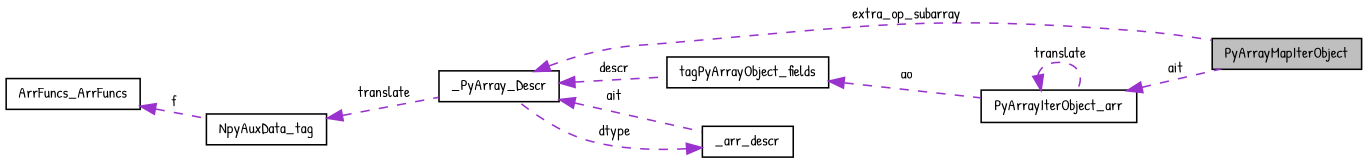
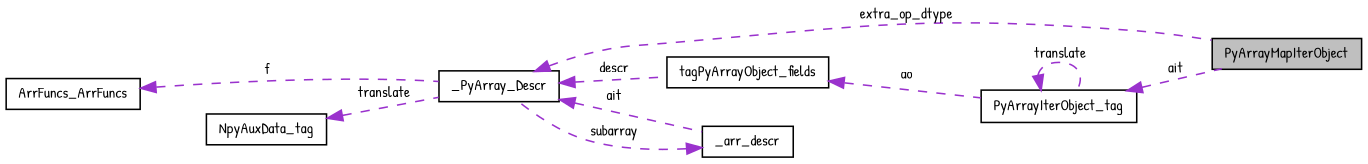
(905, 15) -> (905, 15)
(1059, 106) -> (1059, 106)
(181, 114) -> (297, 80)
(613, 132) -> (613, 132)
